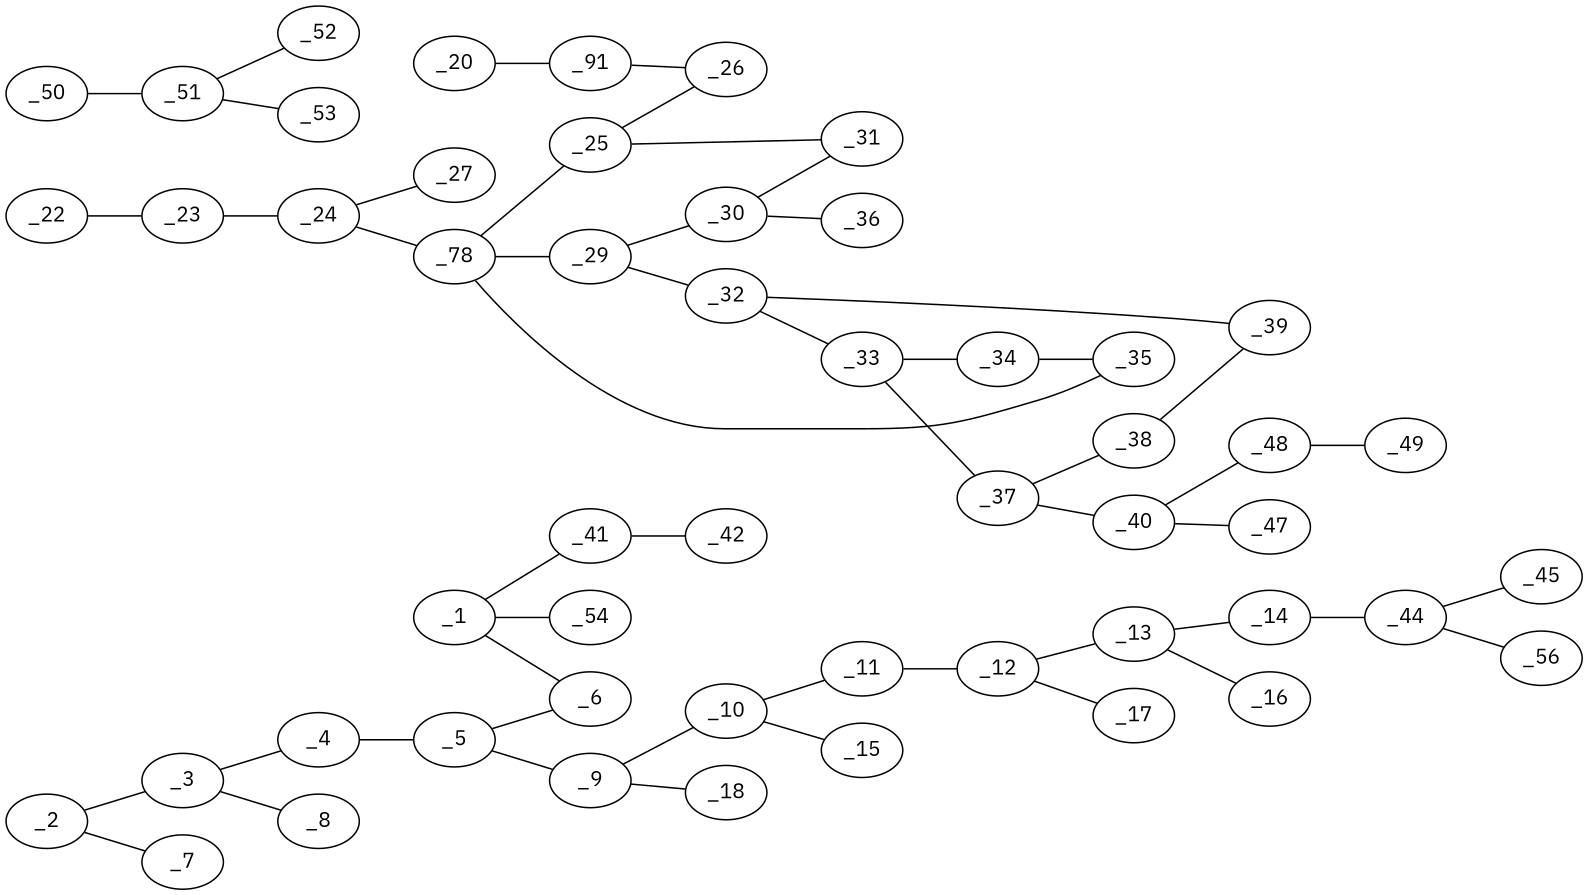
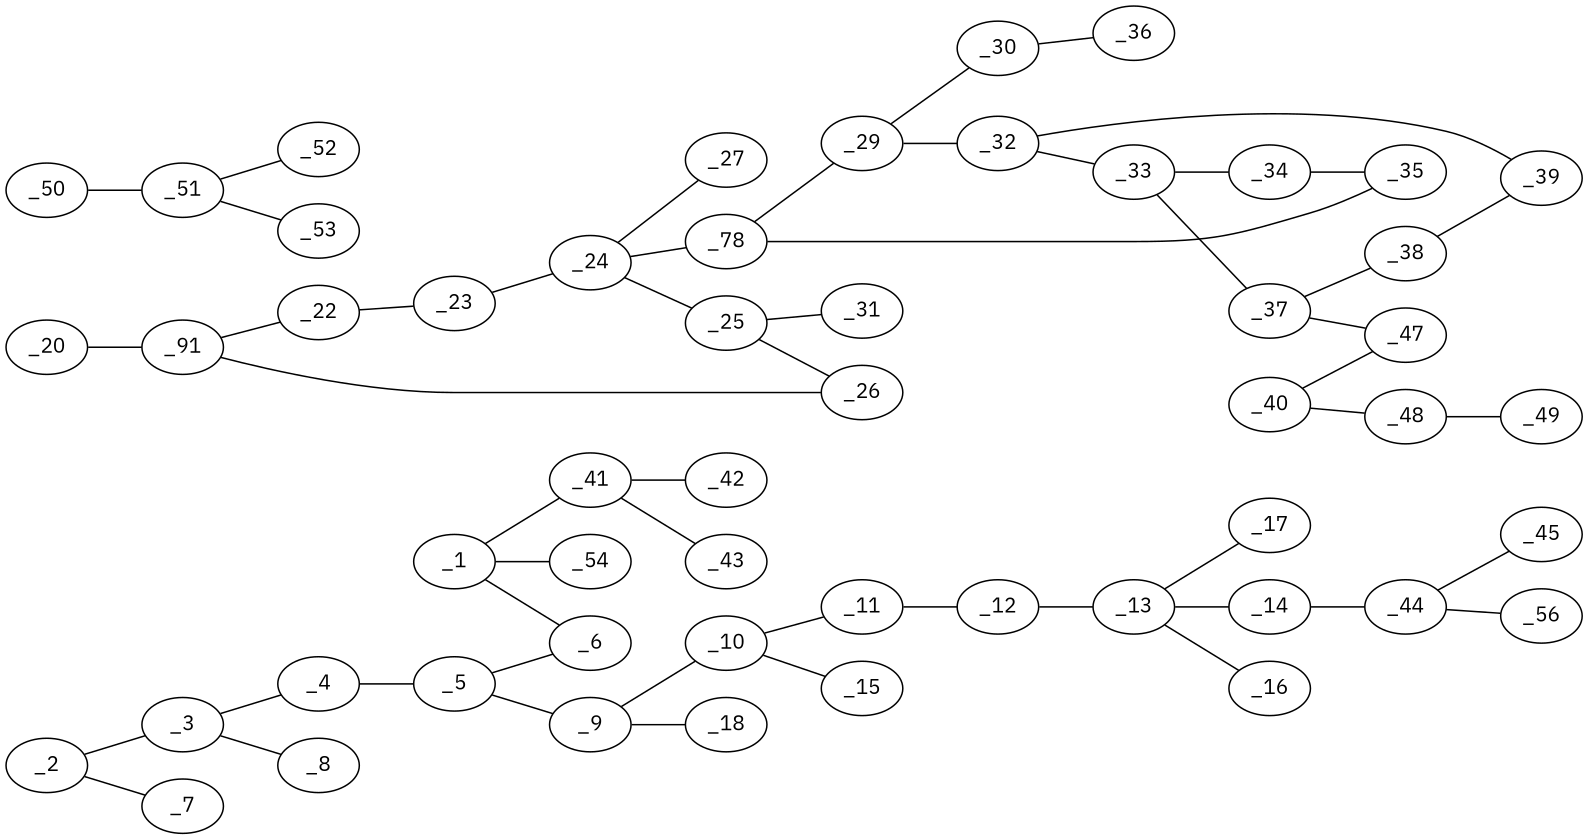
(794, 177) -> none
(522, 201) -> (658, 293)
none -> (251, 330)
(1066, 510) -> (1338, 323)
none -> (726, 562)
(1066, 692) -> (1202, 566)
